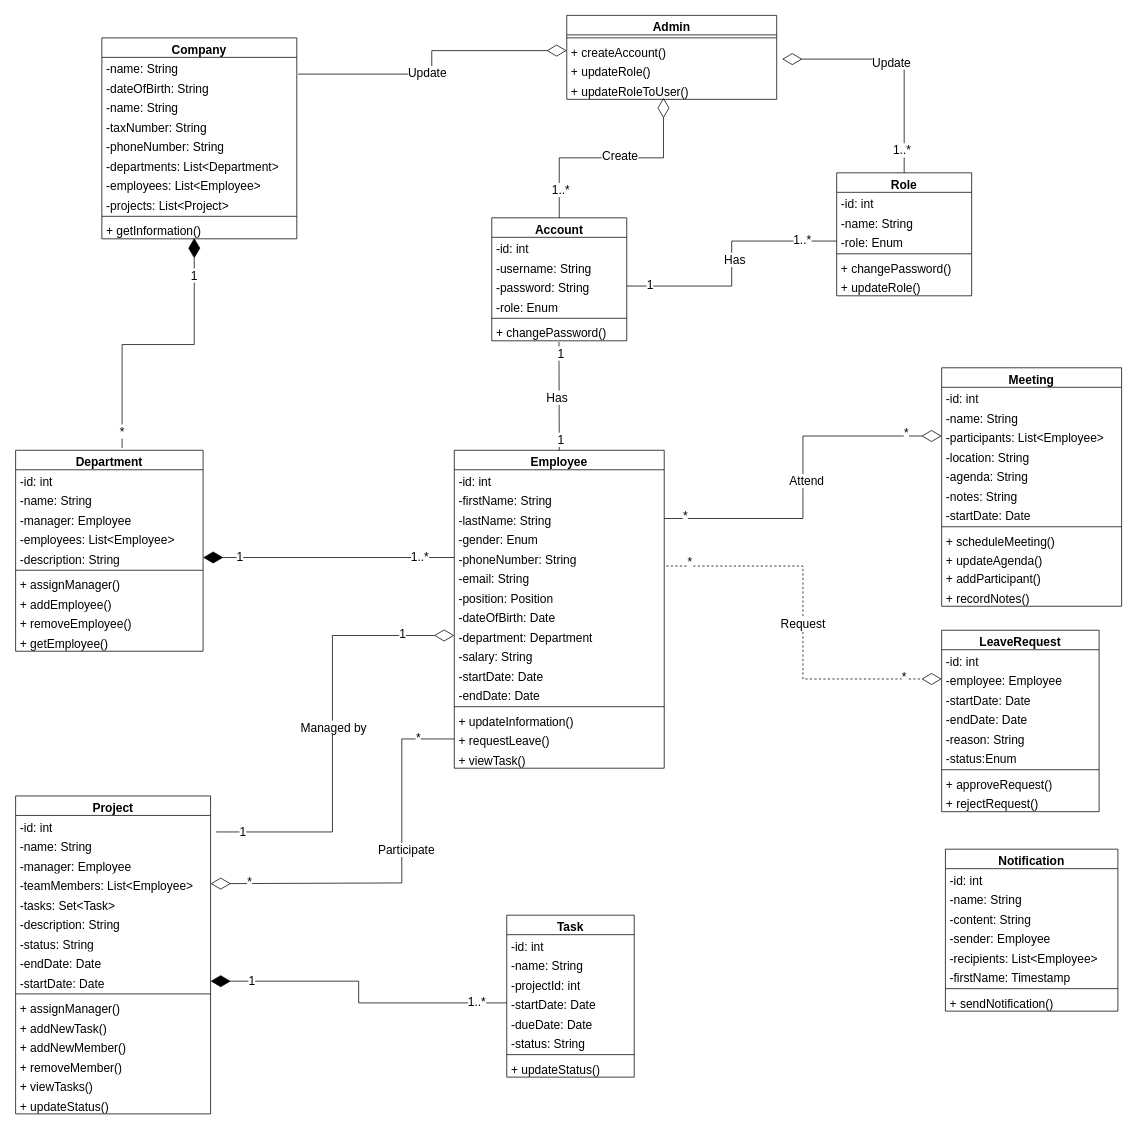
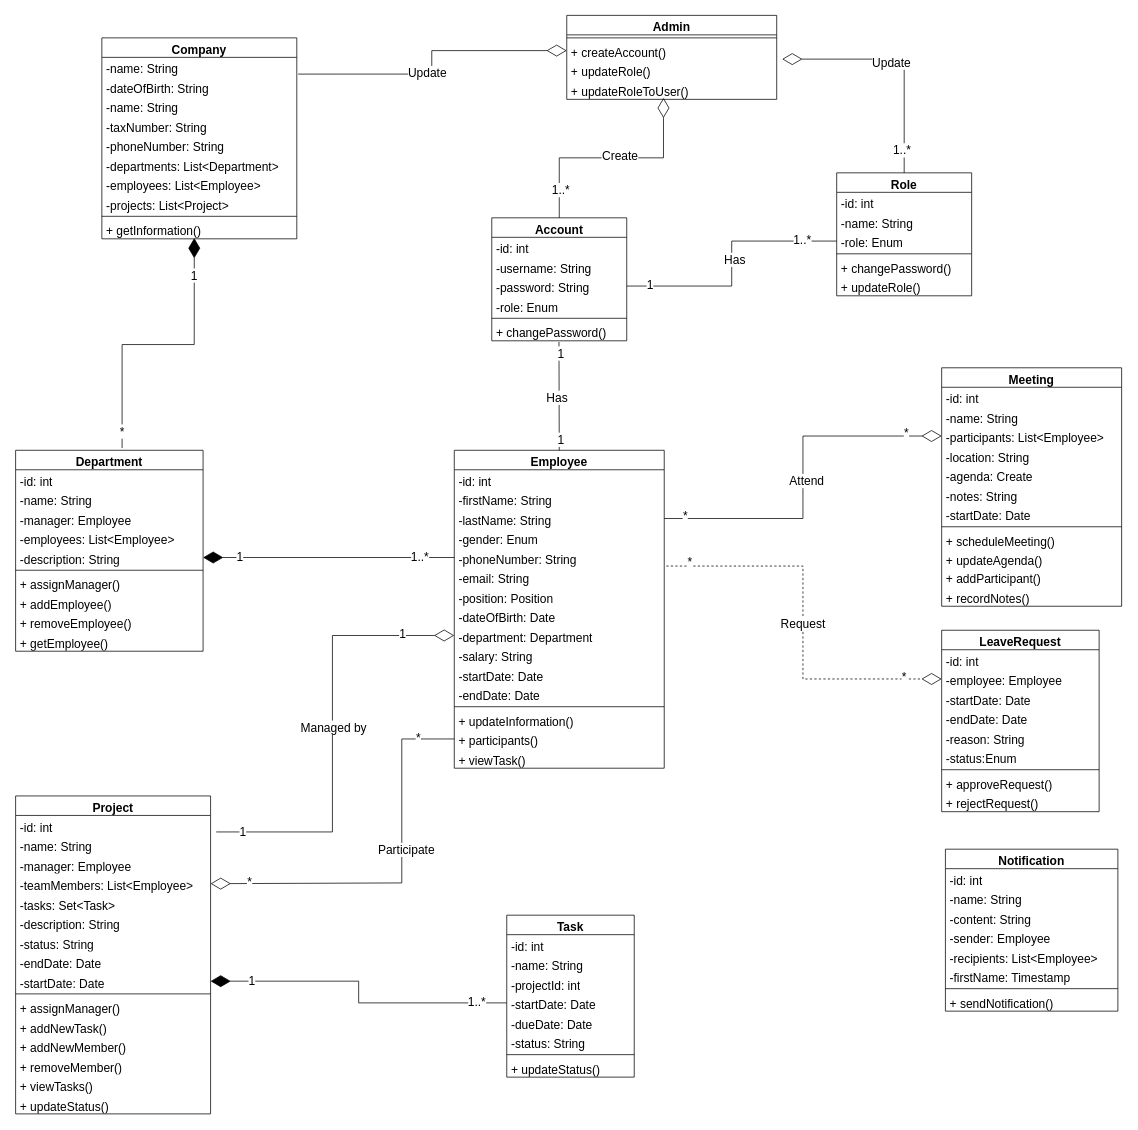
(992, 478) -> (993, 478)
(511, 742) -> (508, 742)
